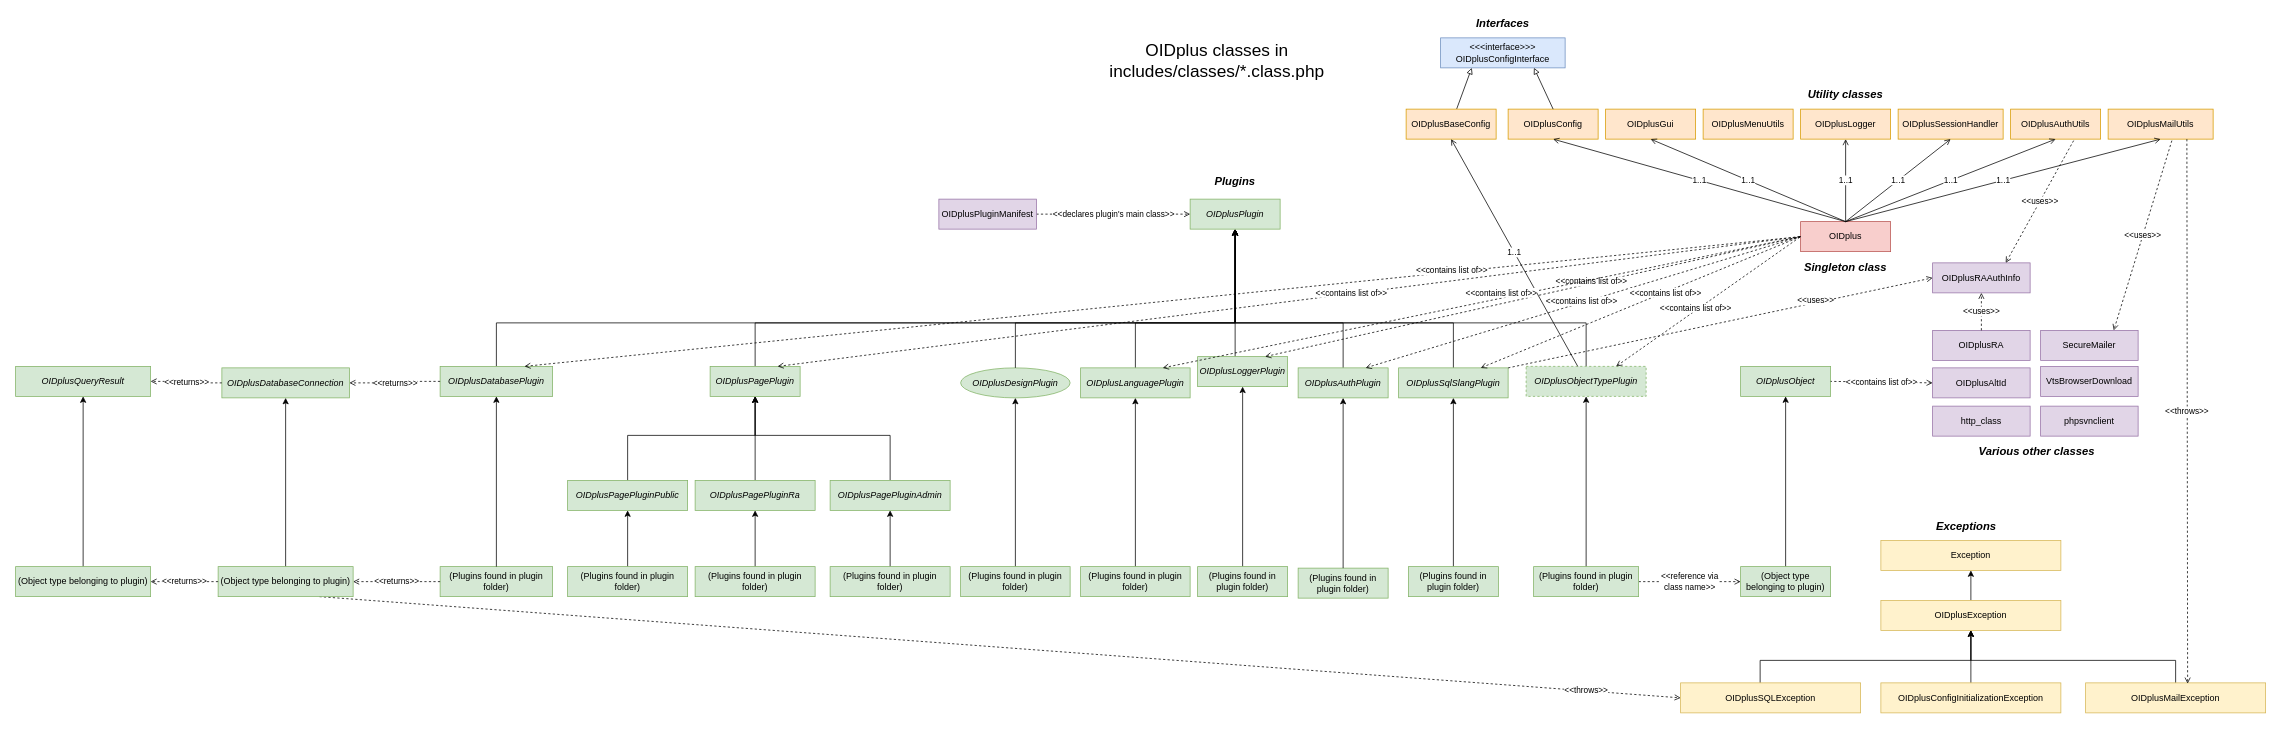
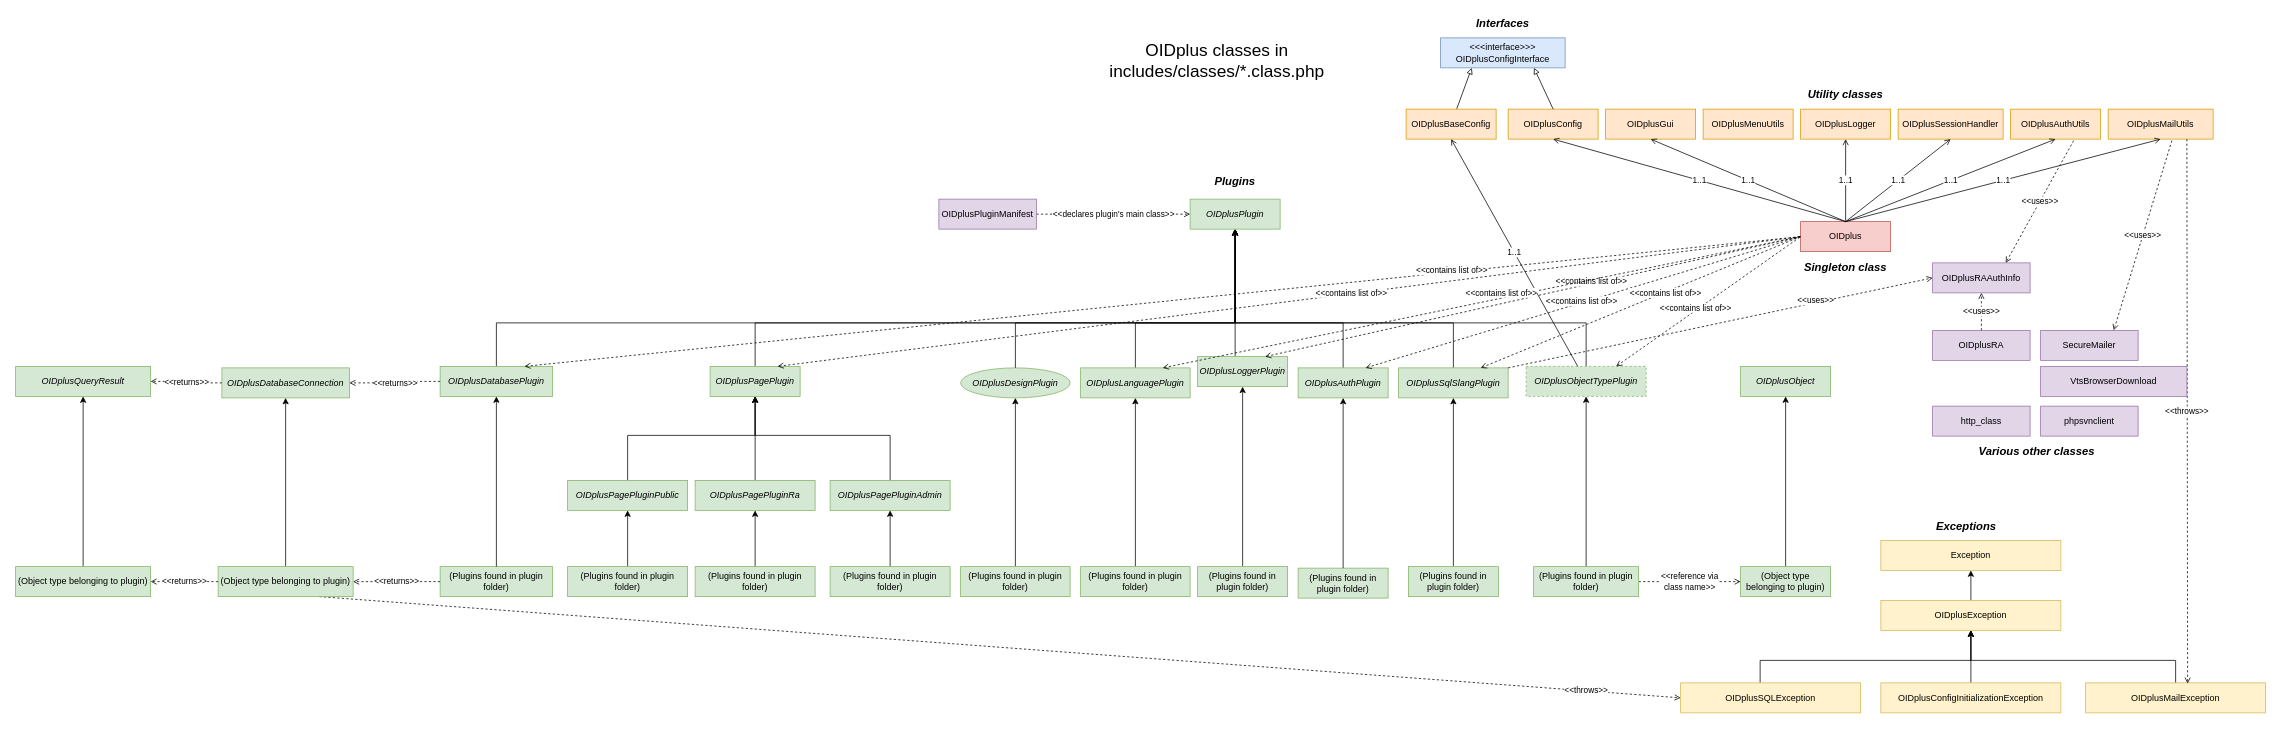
(2089, 381) -> (2114, 381)
(1881, 382) -> none
(1981, 383) -> none
